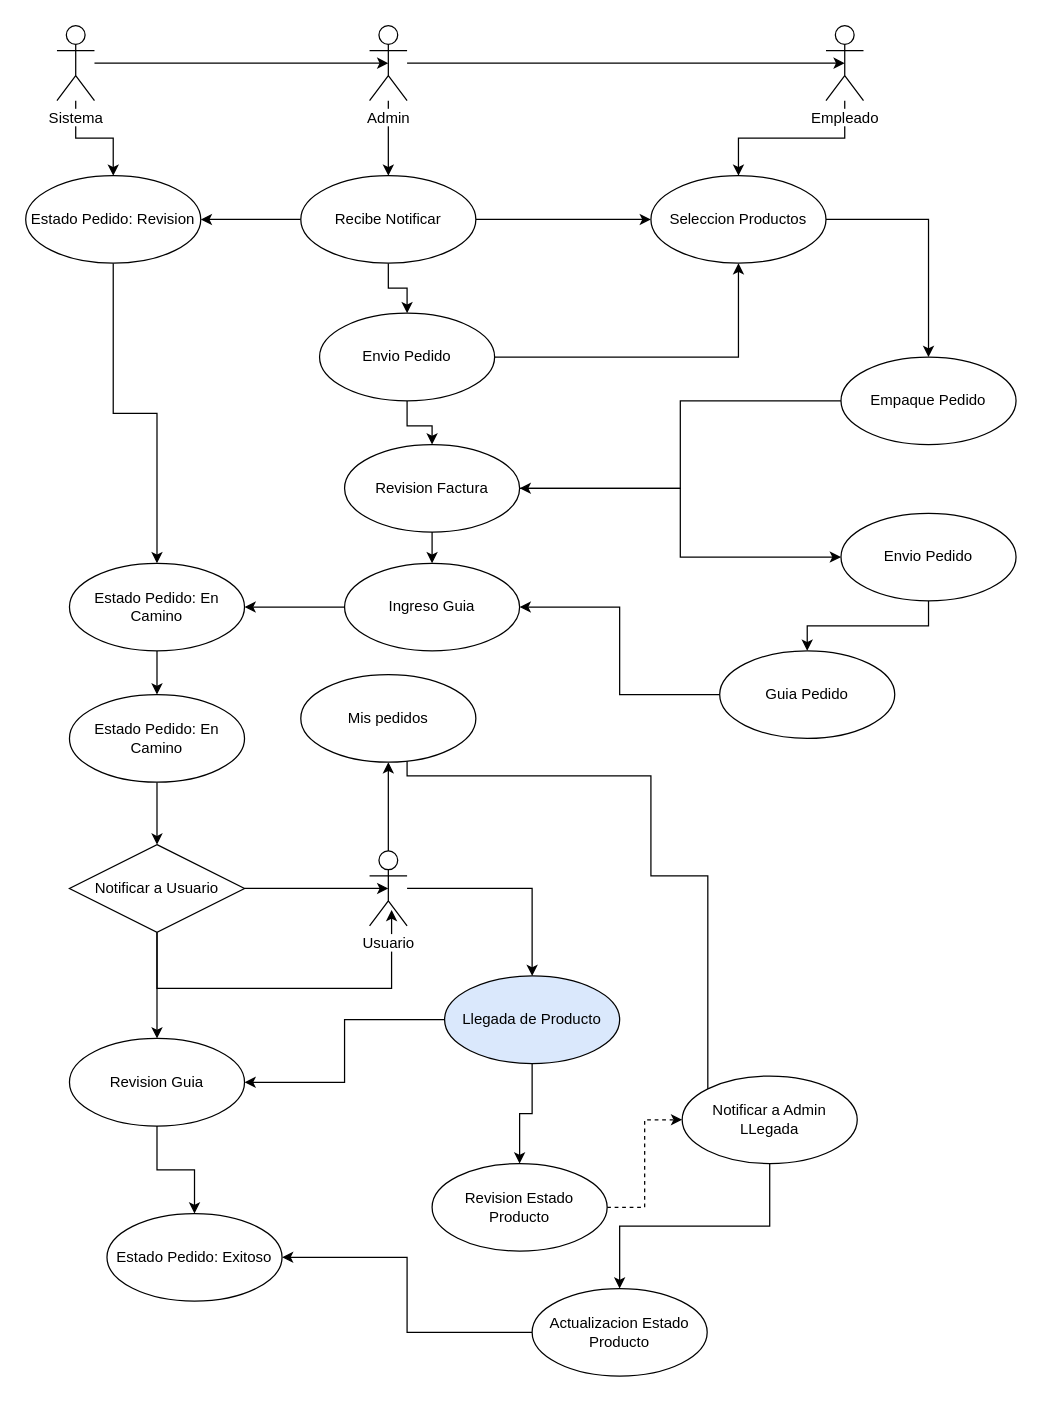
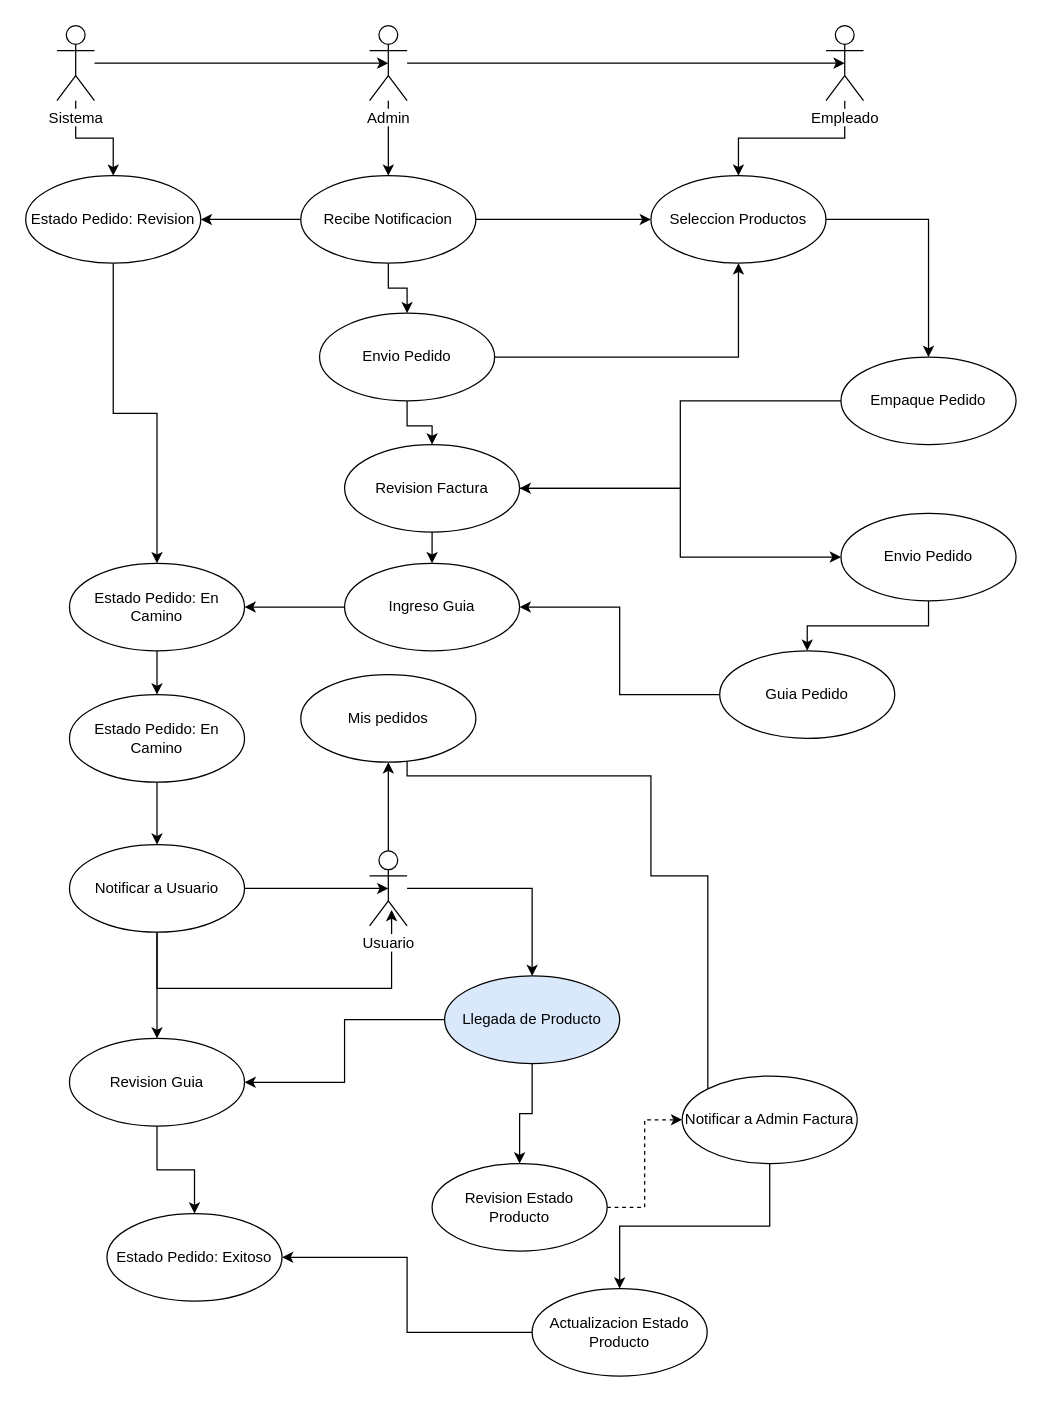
(388, 219) -> (388, 219)
(157, 888) -> (157, 888)
(769, 1119) -> (769, 1119)
